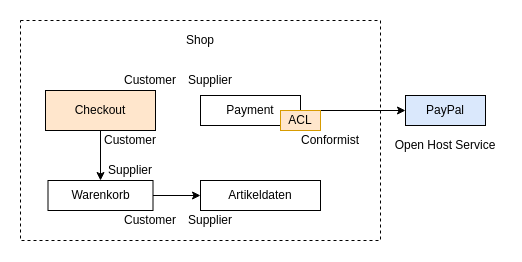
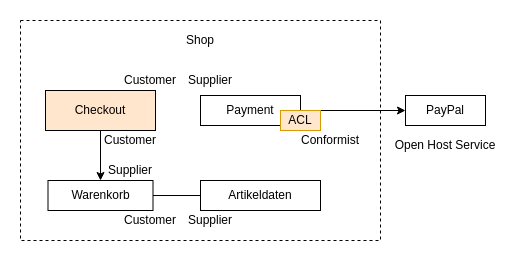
(446, 111) -> (446, 111)
(192, 196) -> (194, 196)
